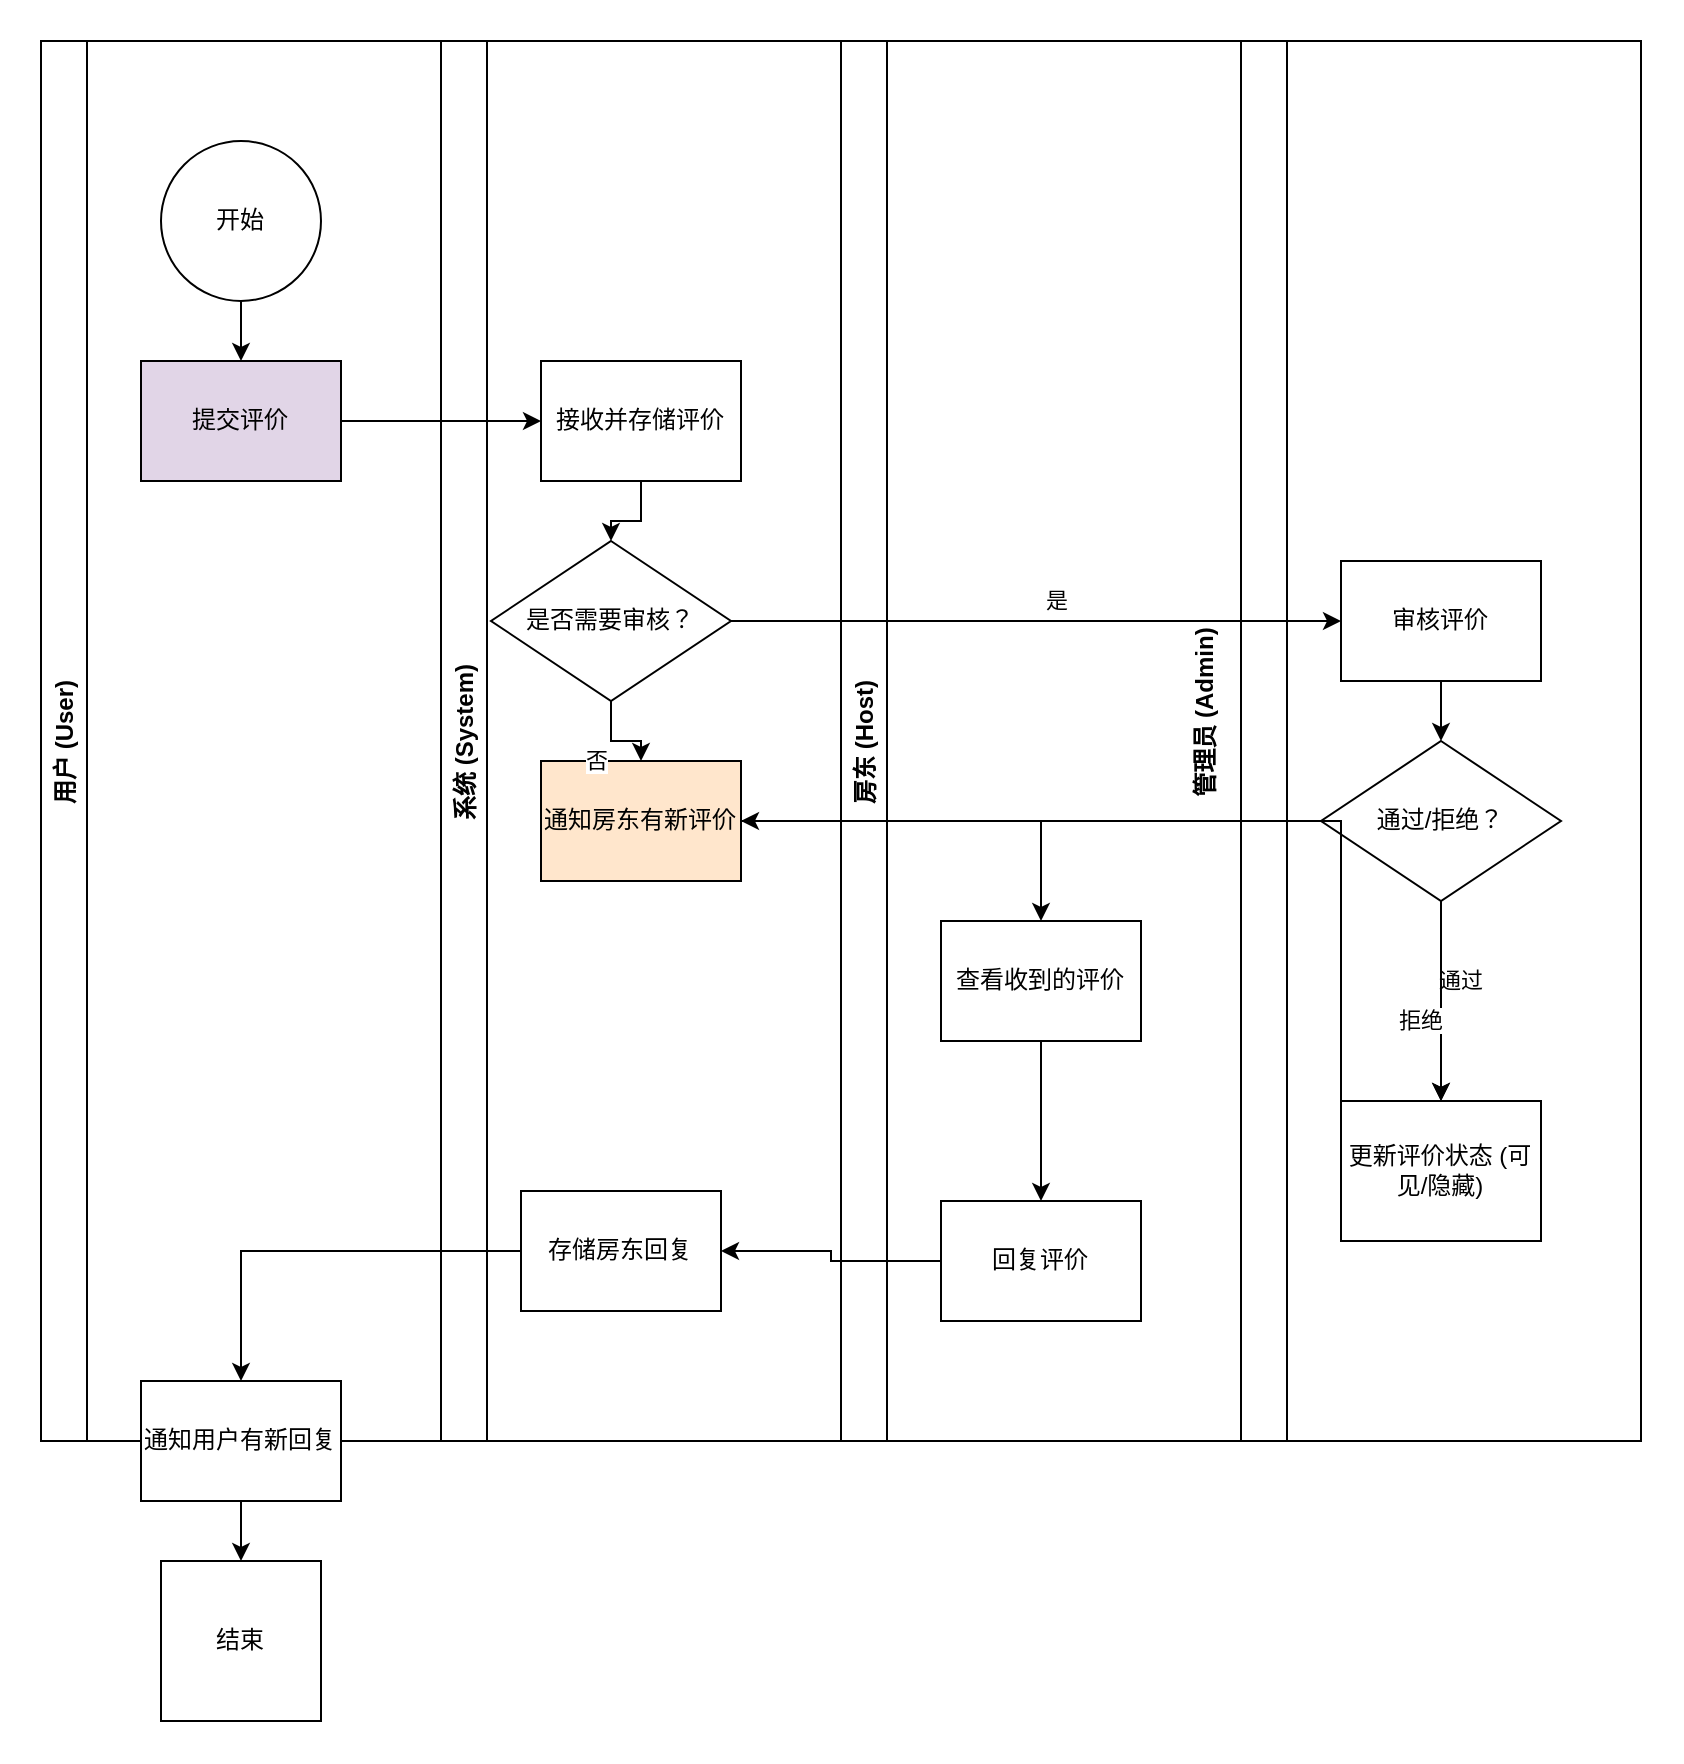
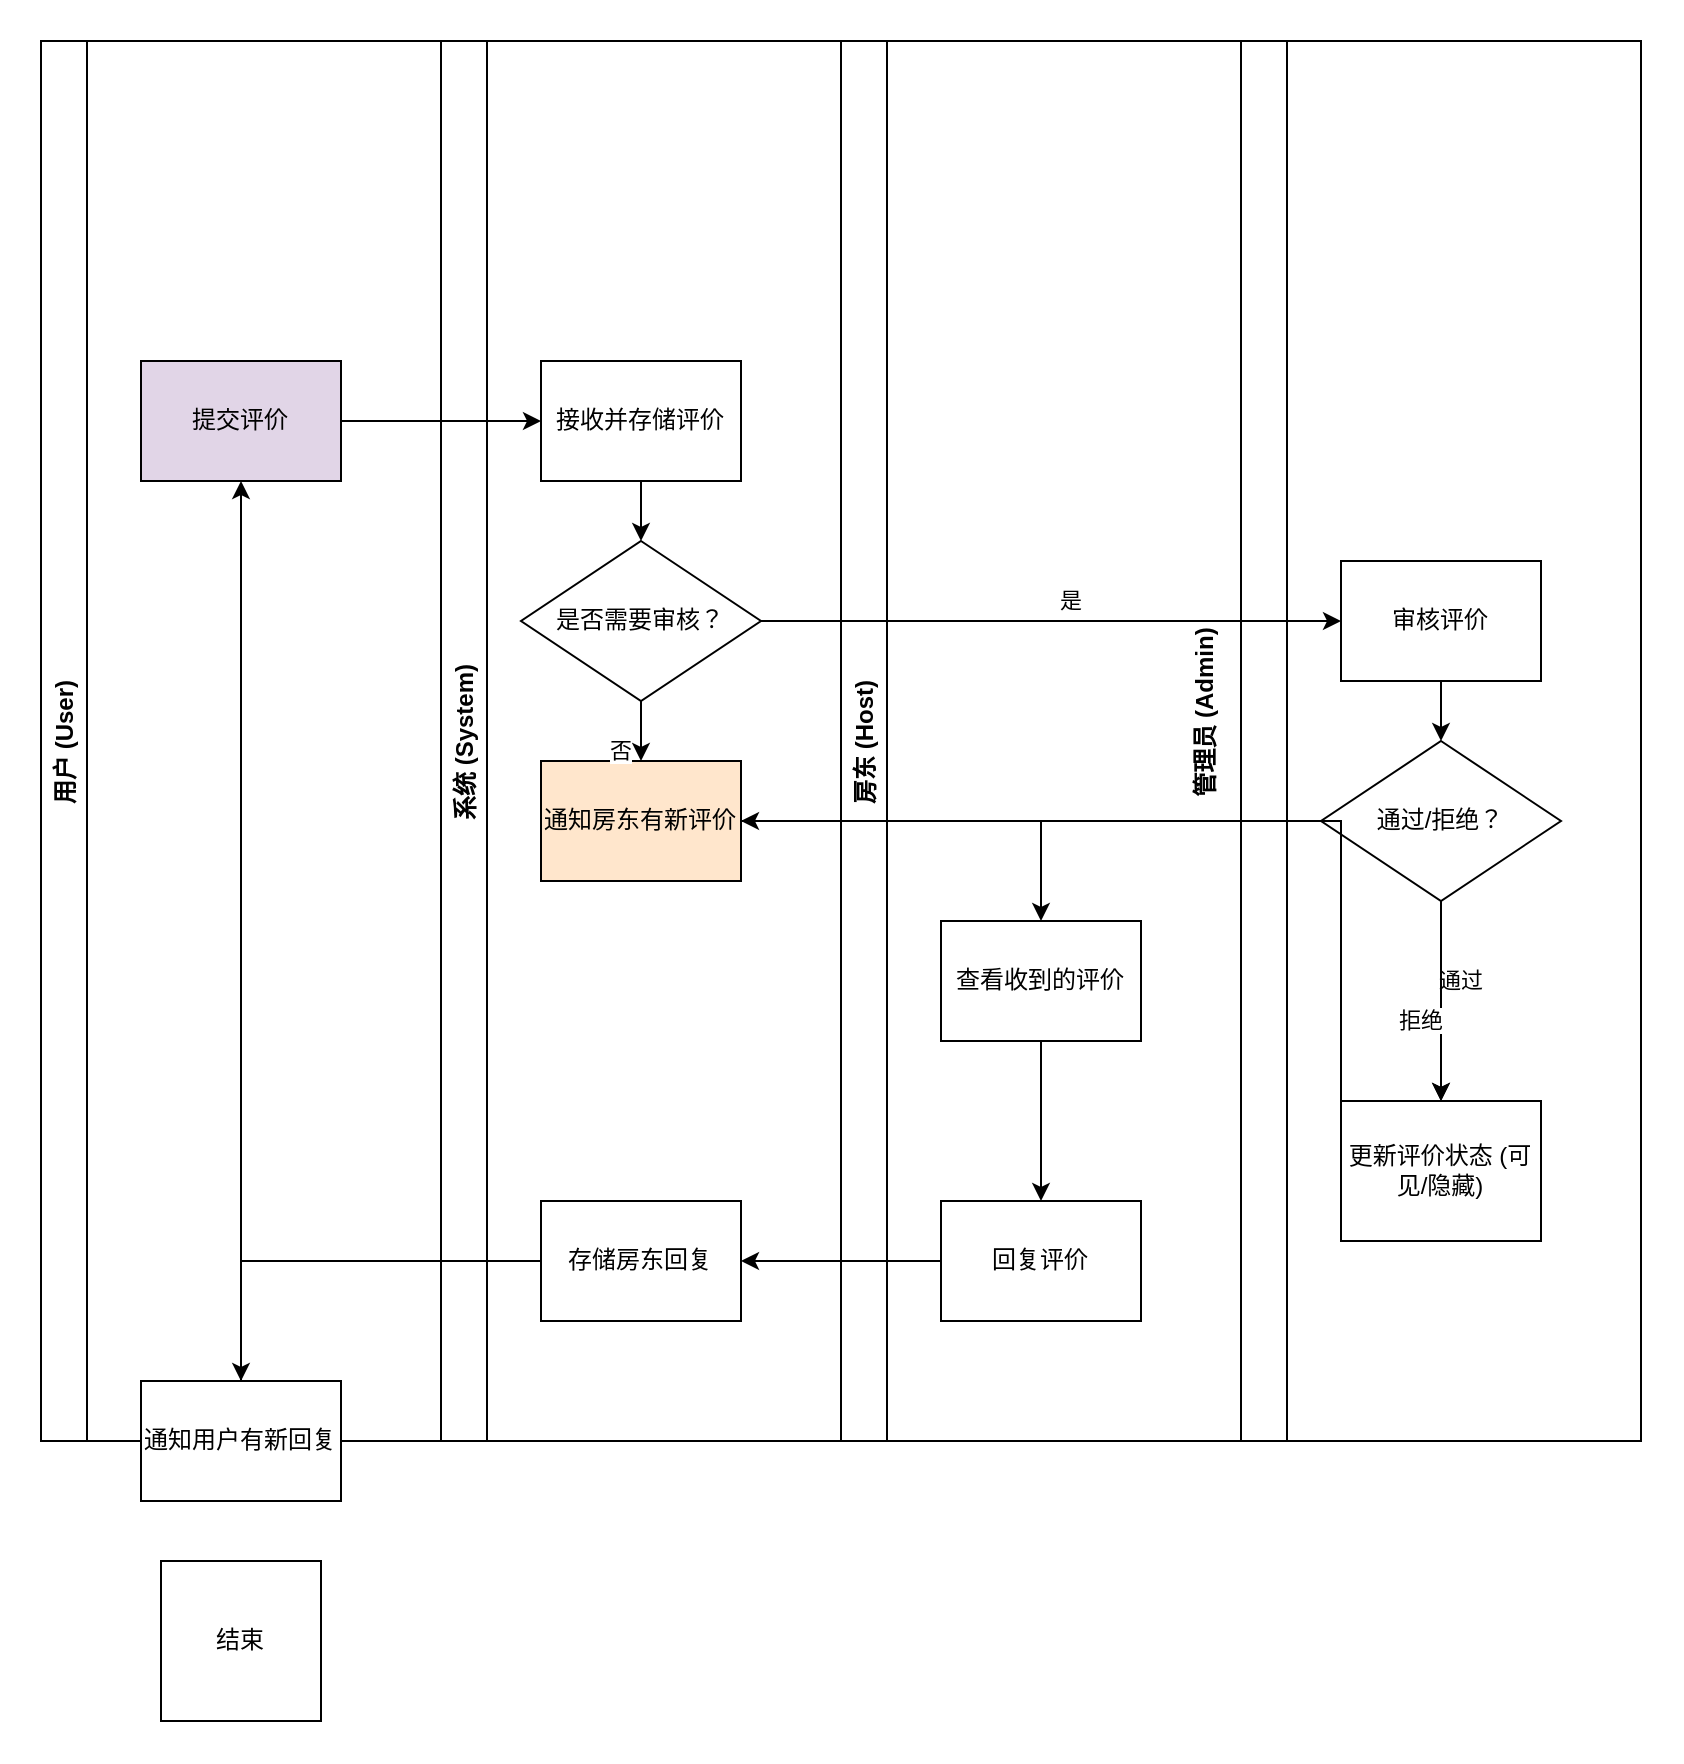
(241, 221) -> none
(241, 338) -> none
(611, 621) -> (641, 621)
(621, 1251) -> (641, 1261)
(241, 1538) -> (241, 871)
